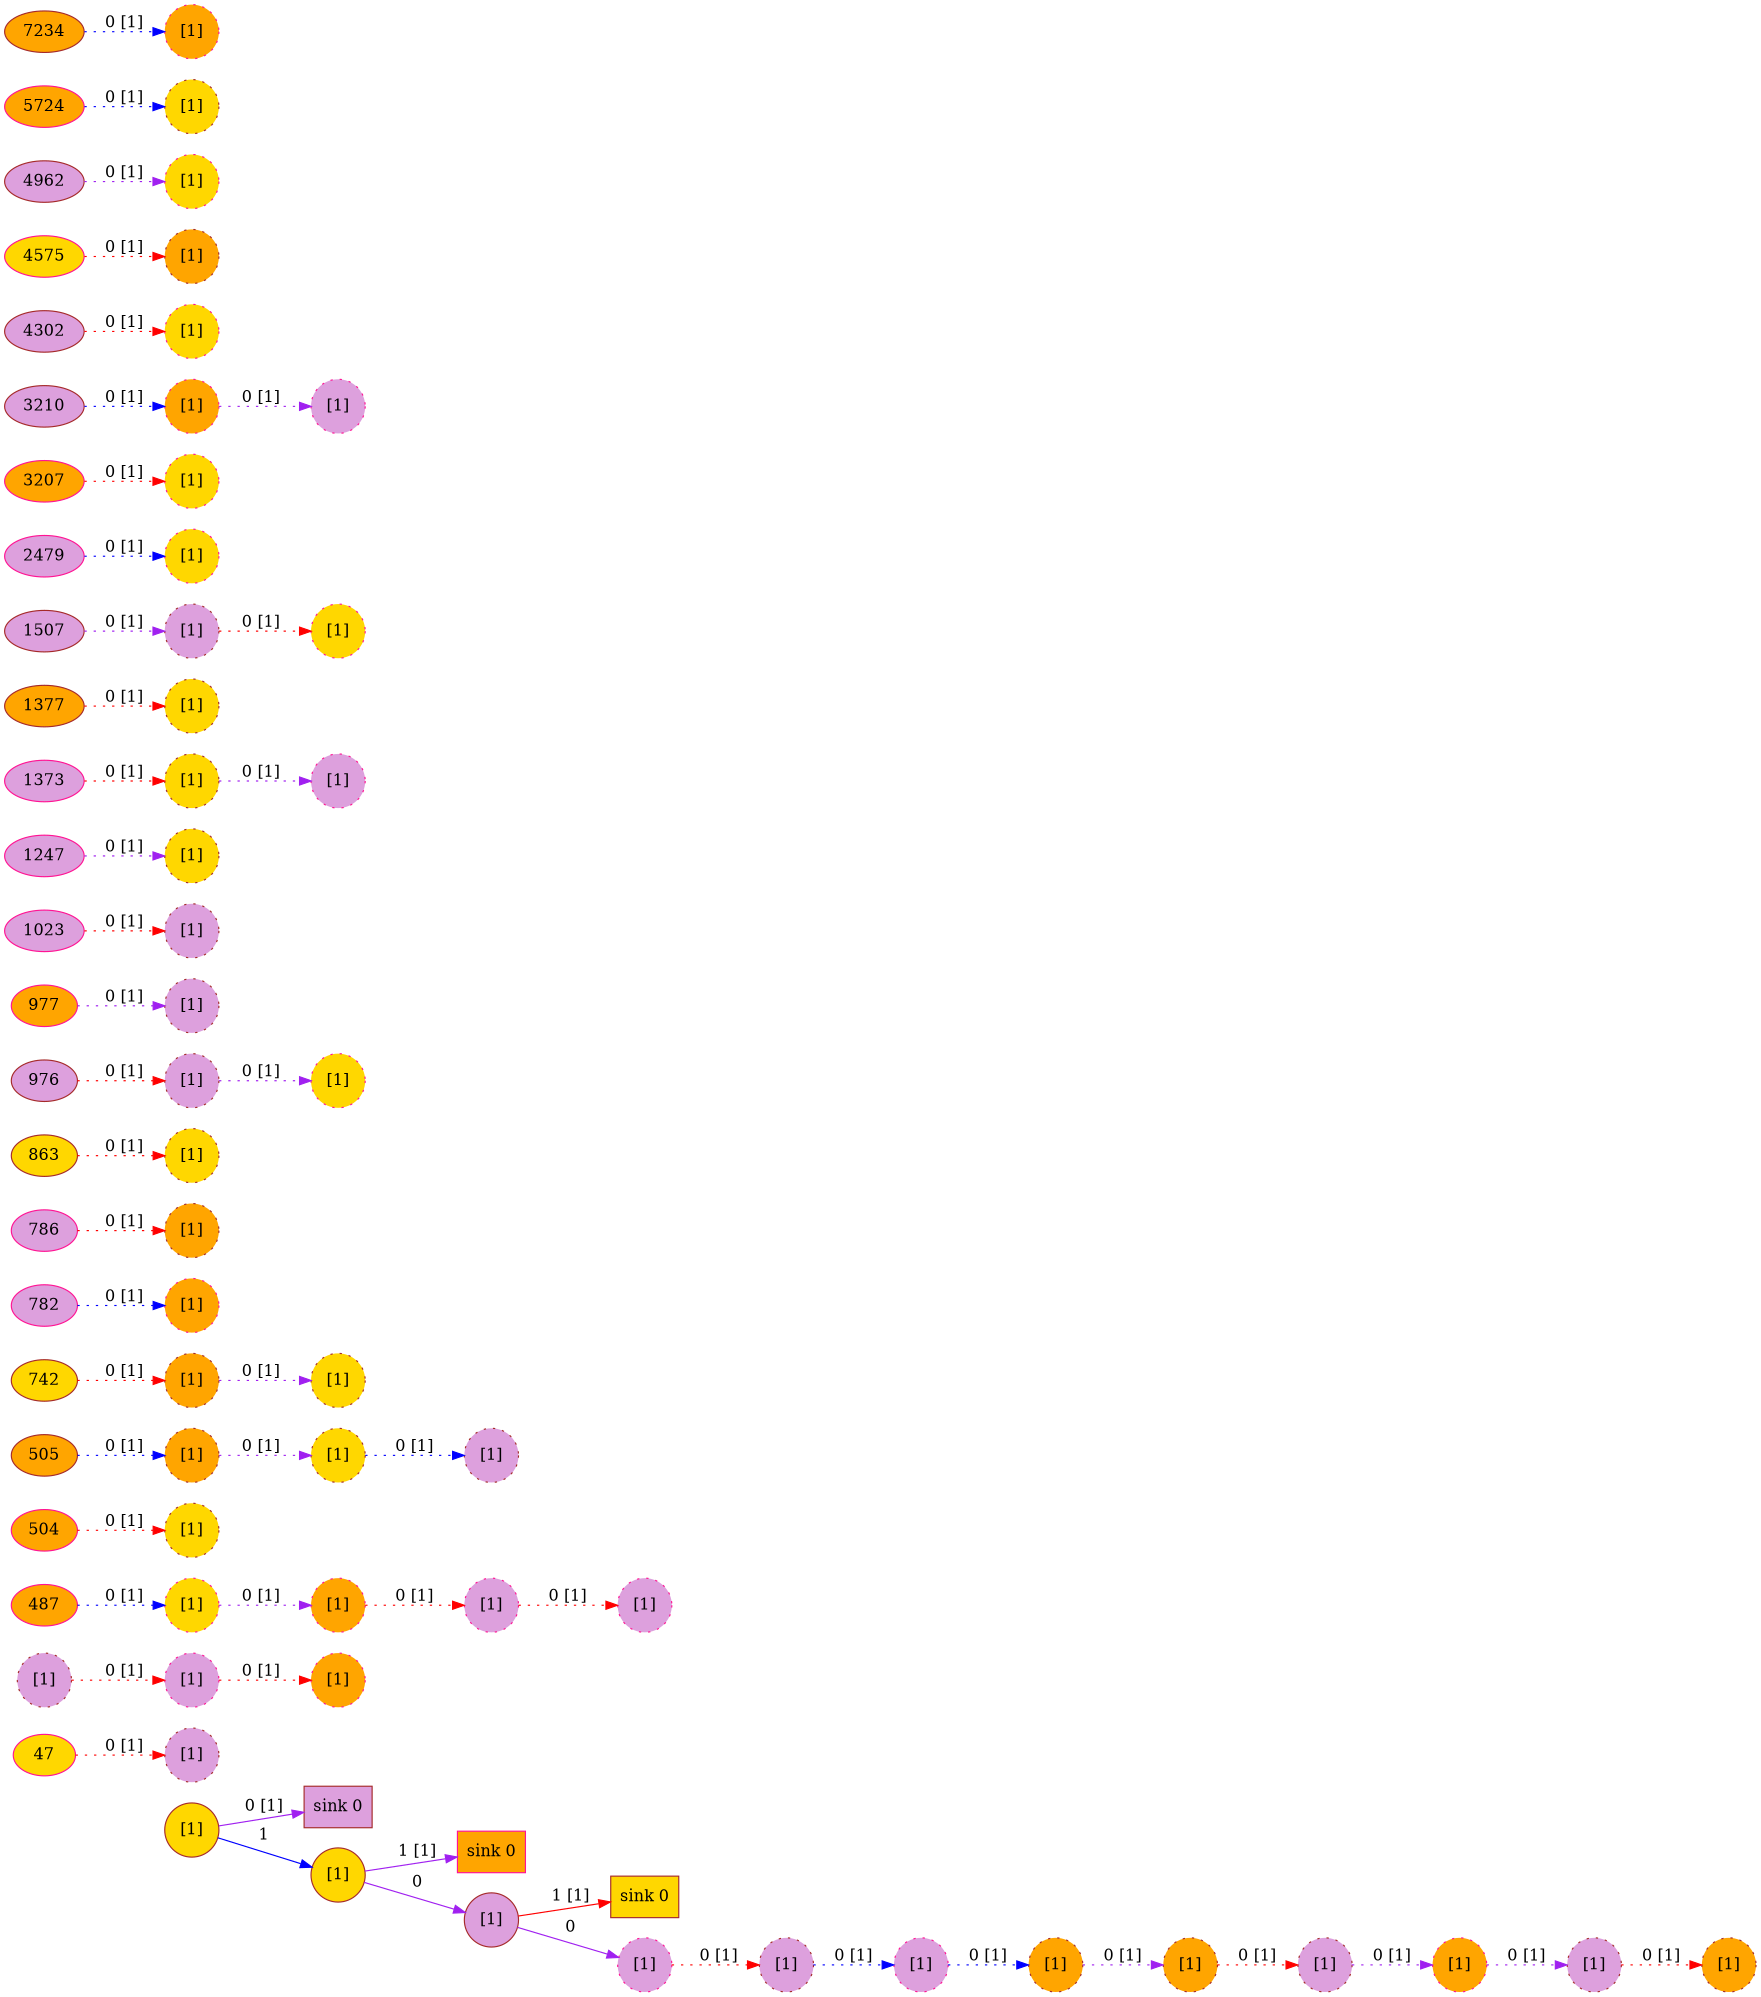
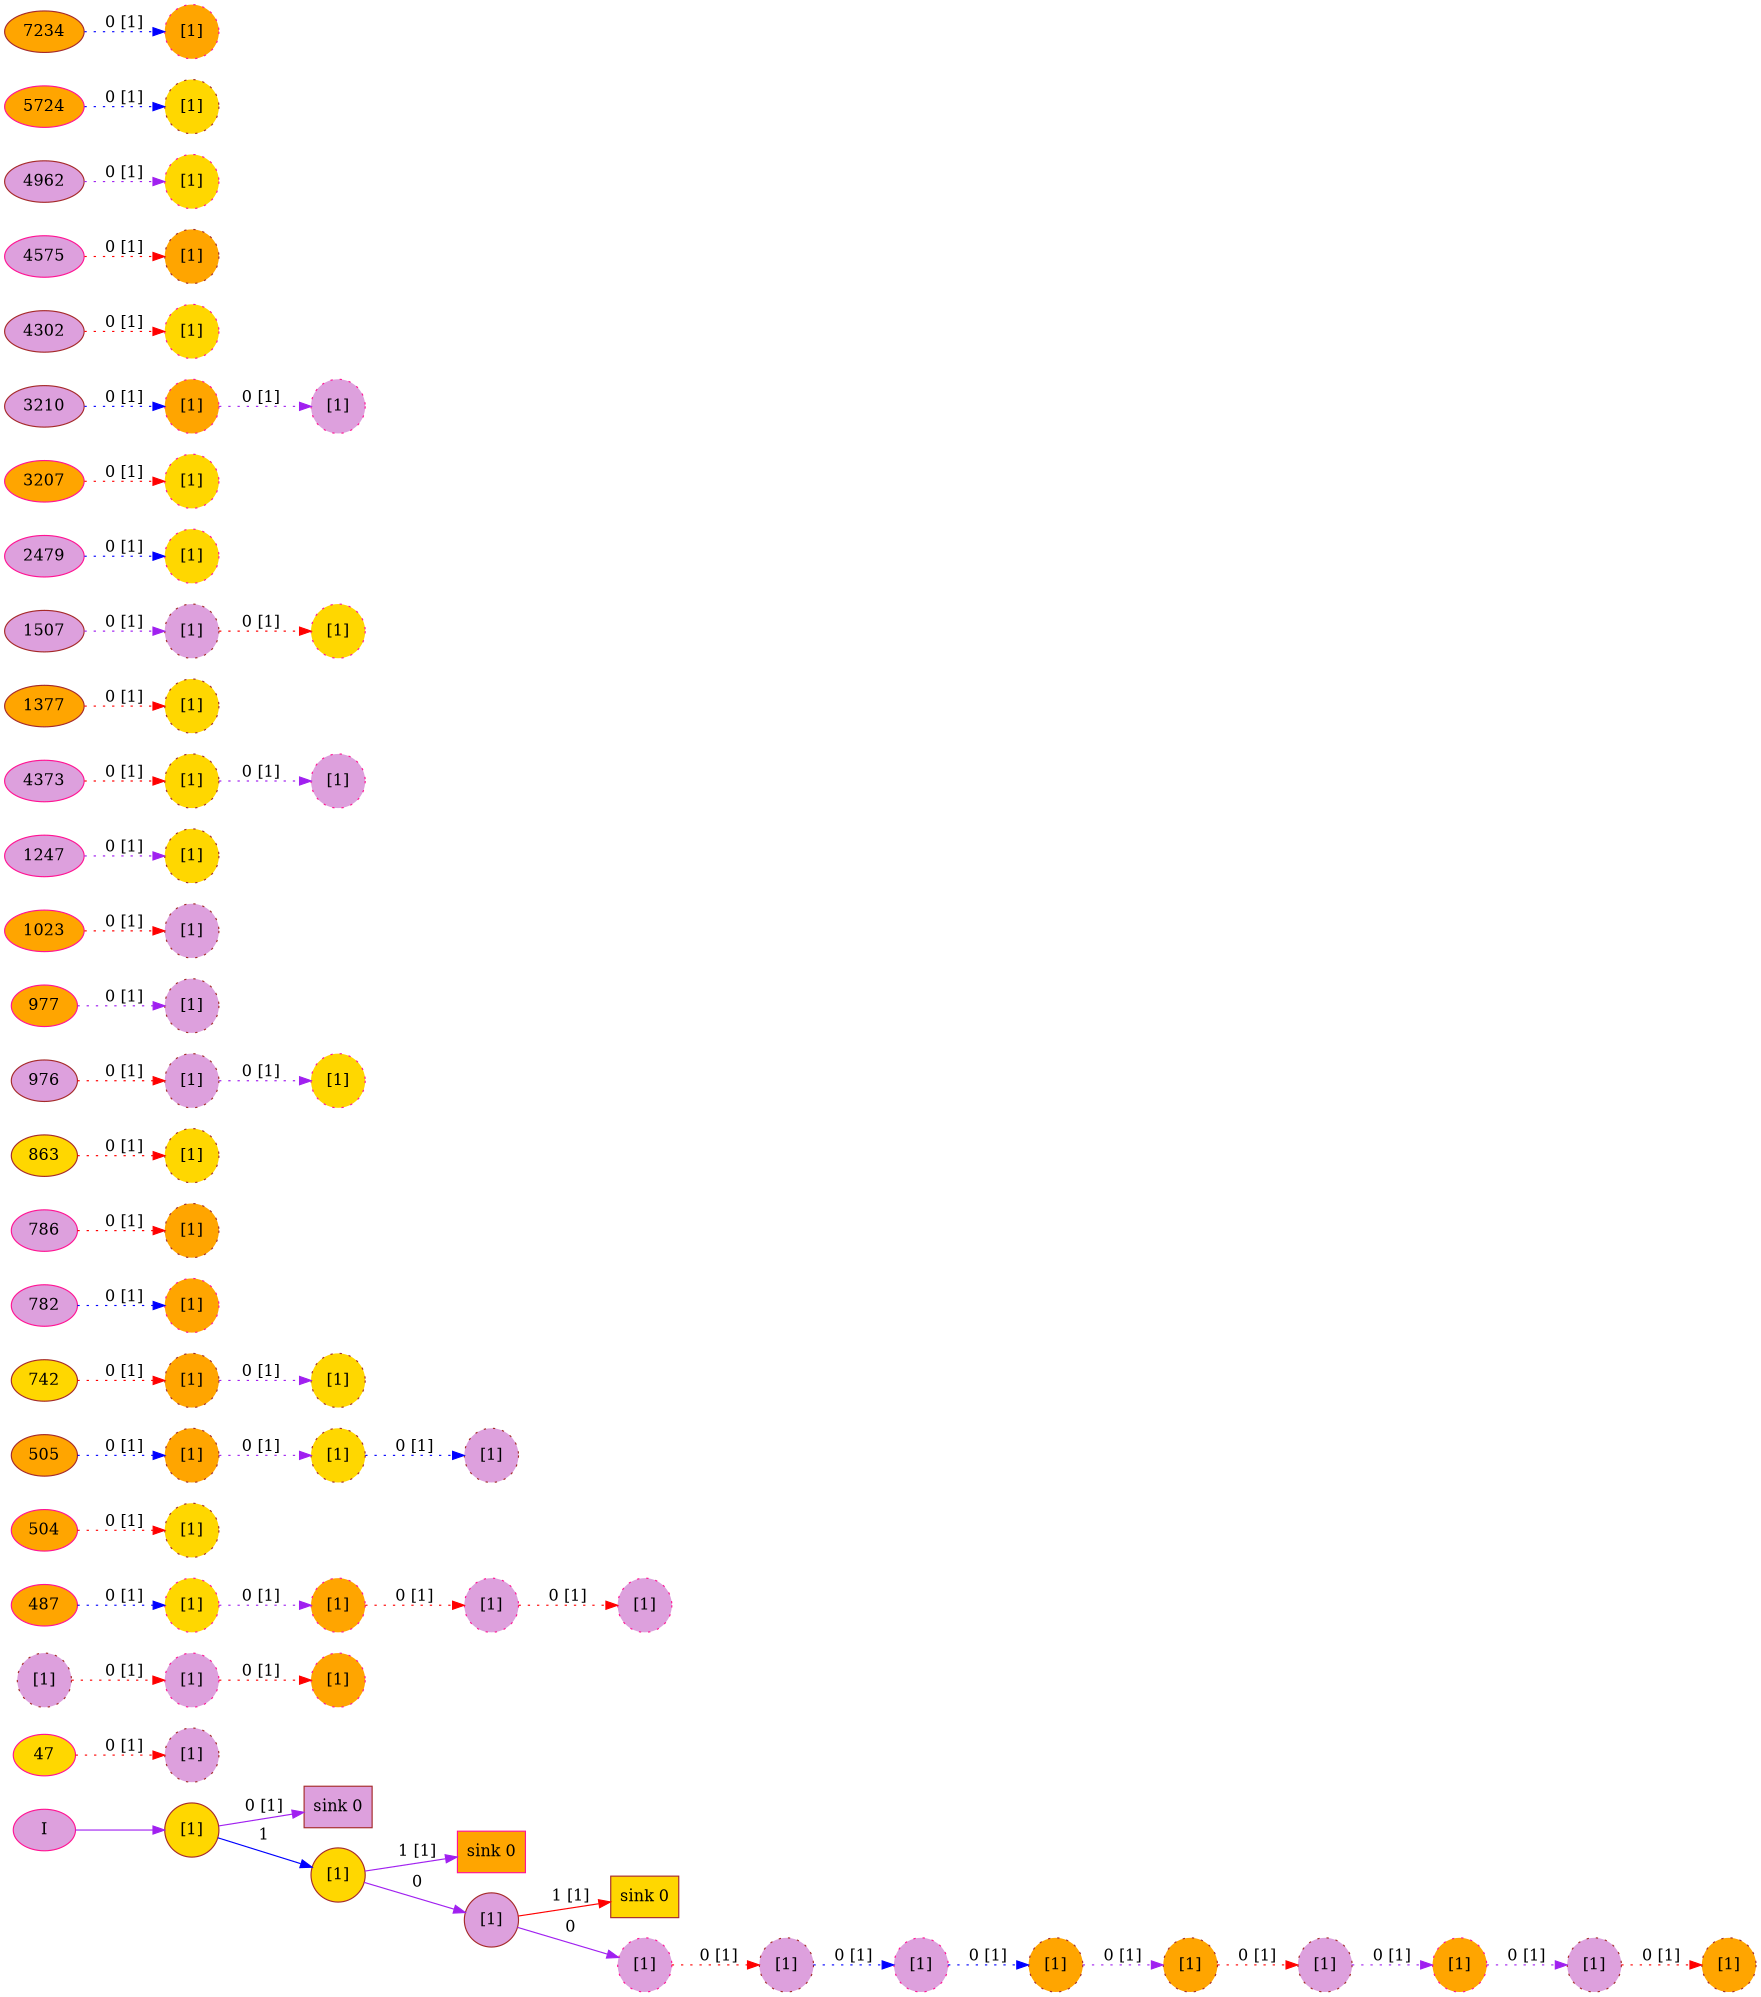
(44, 256) -> (44, 256)
(44, 781) -> (44, 781)
(44, 931) -> (44, 931)
none -> (44, 1830)
